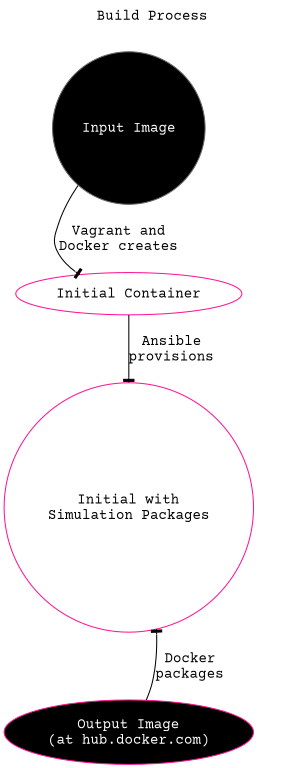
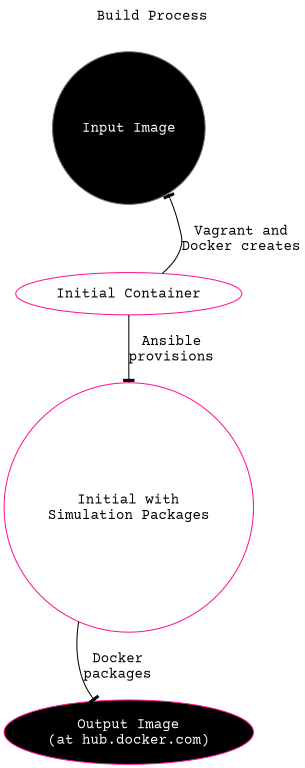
(57, 230) -> (182, 238)
(155, 668) -> (78, 661)
